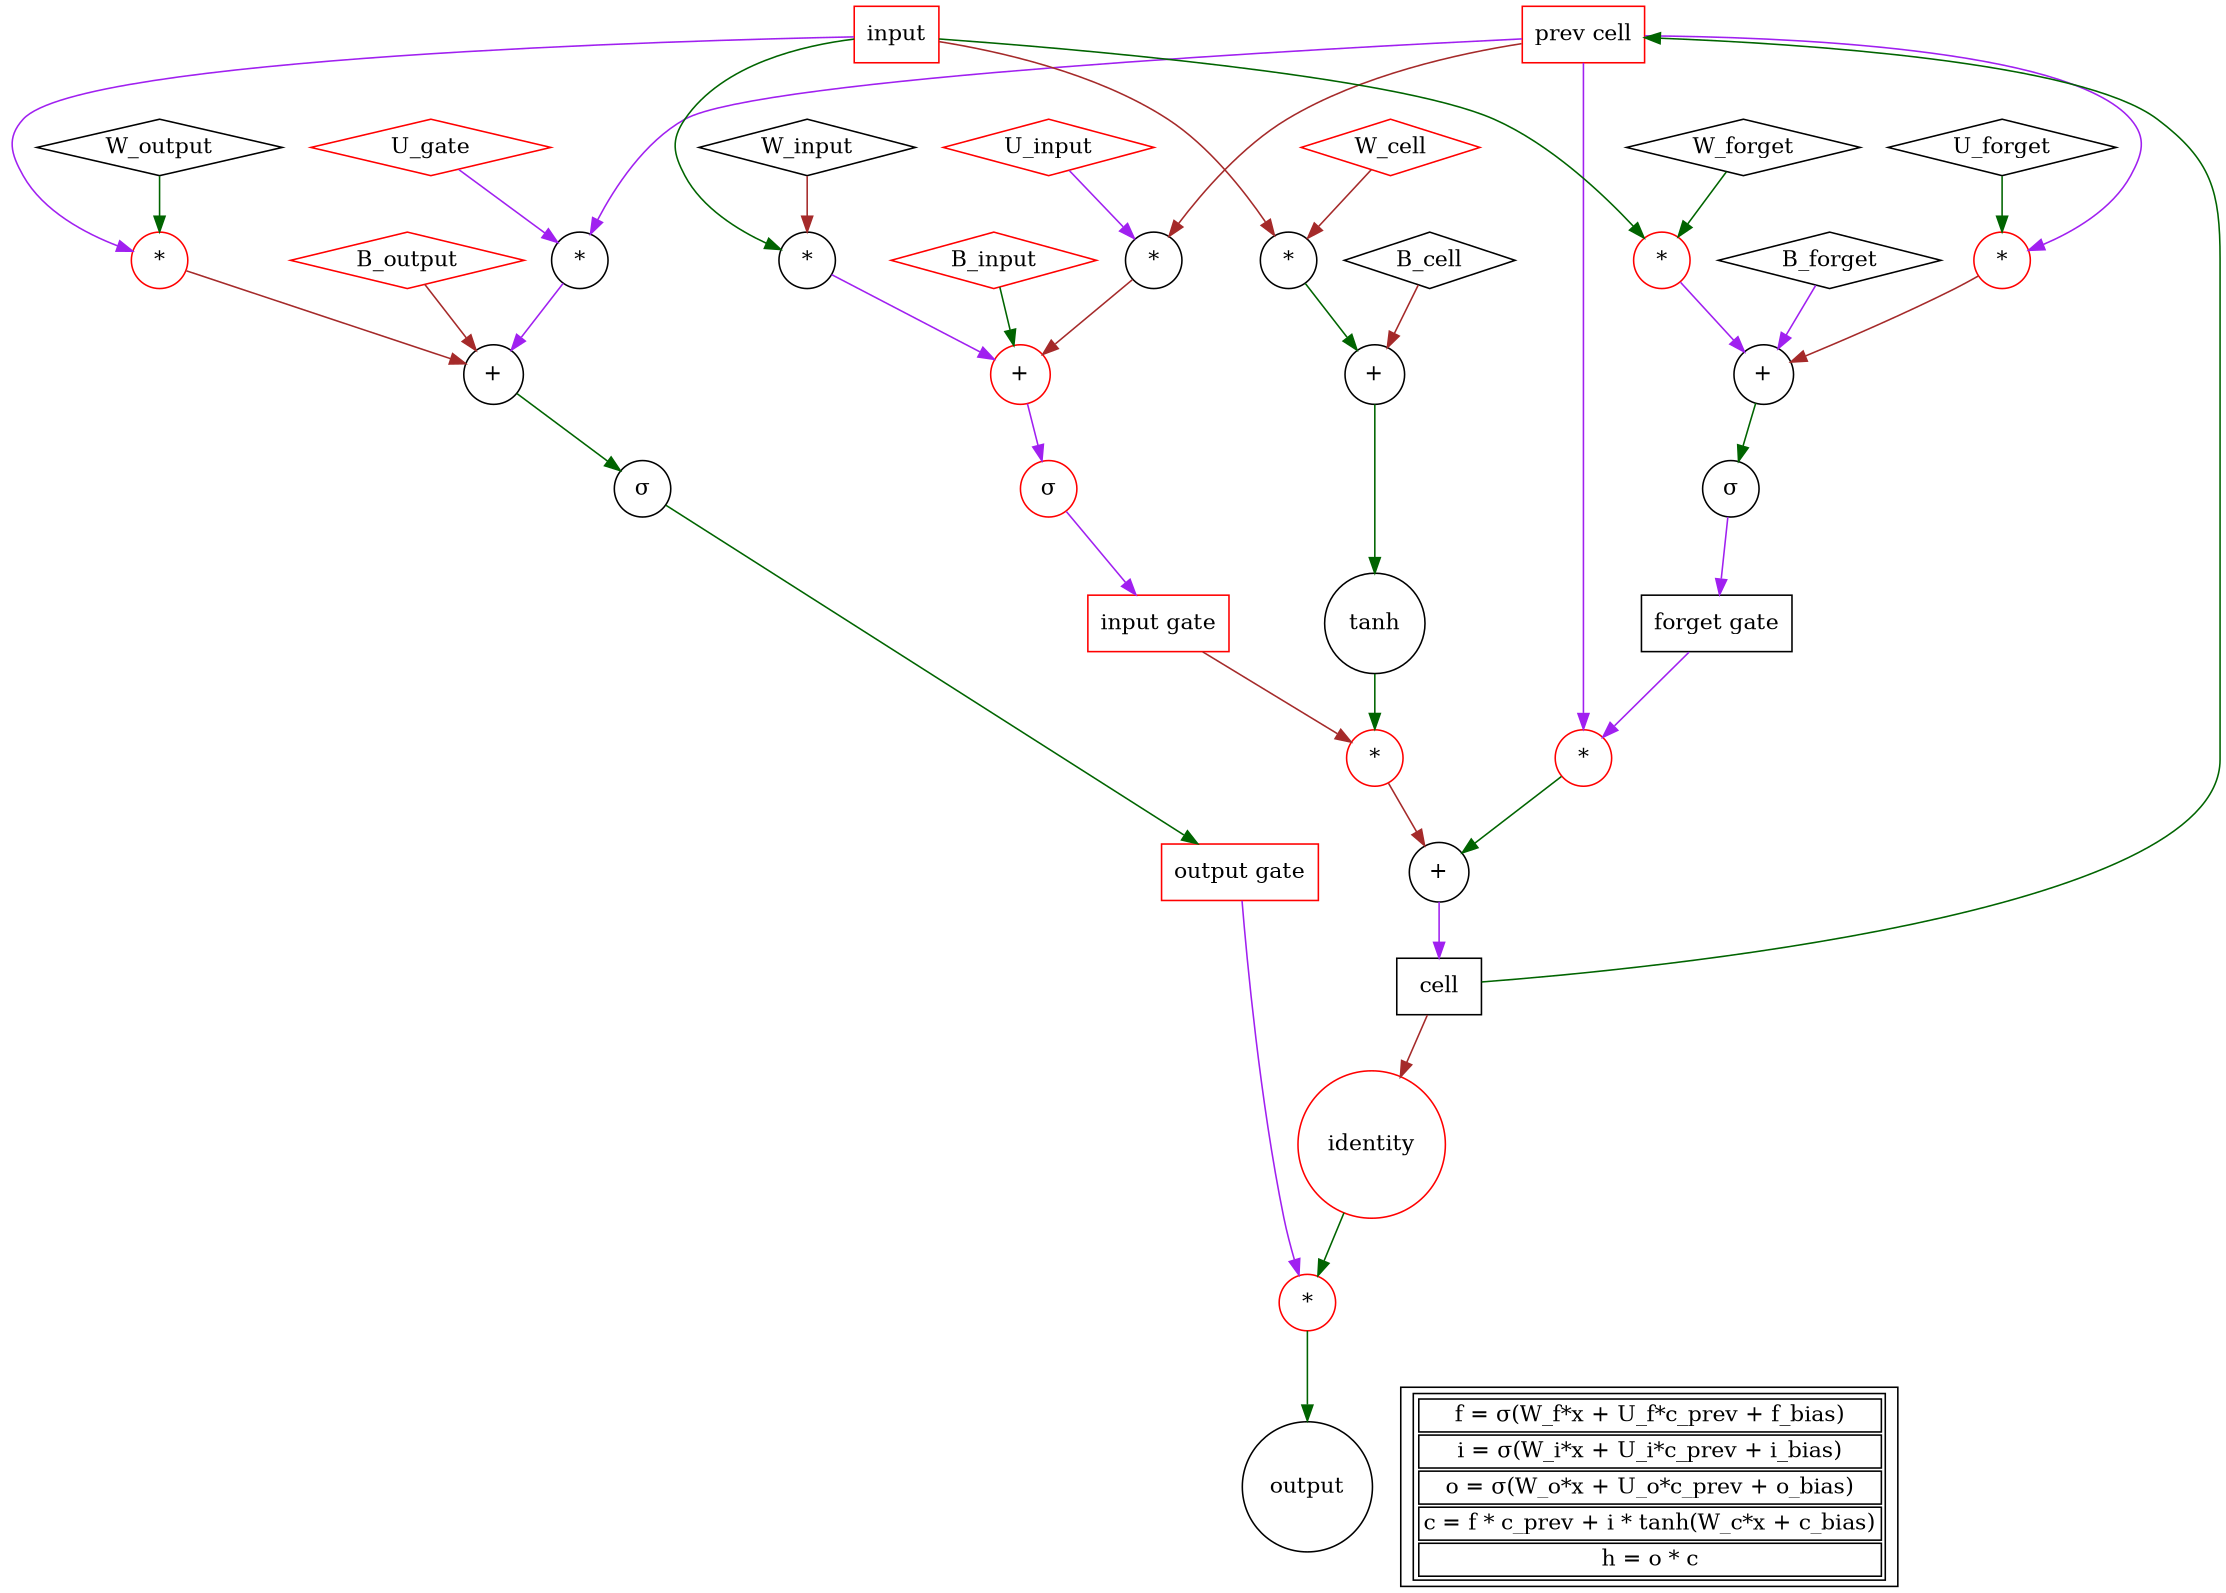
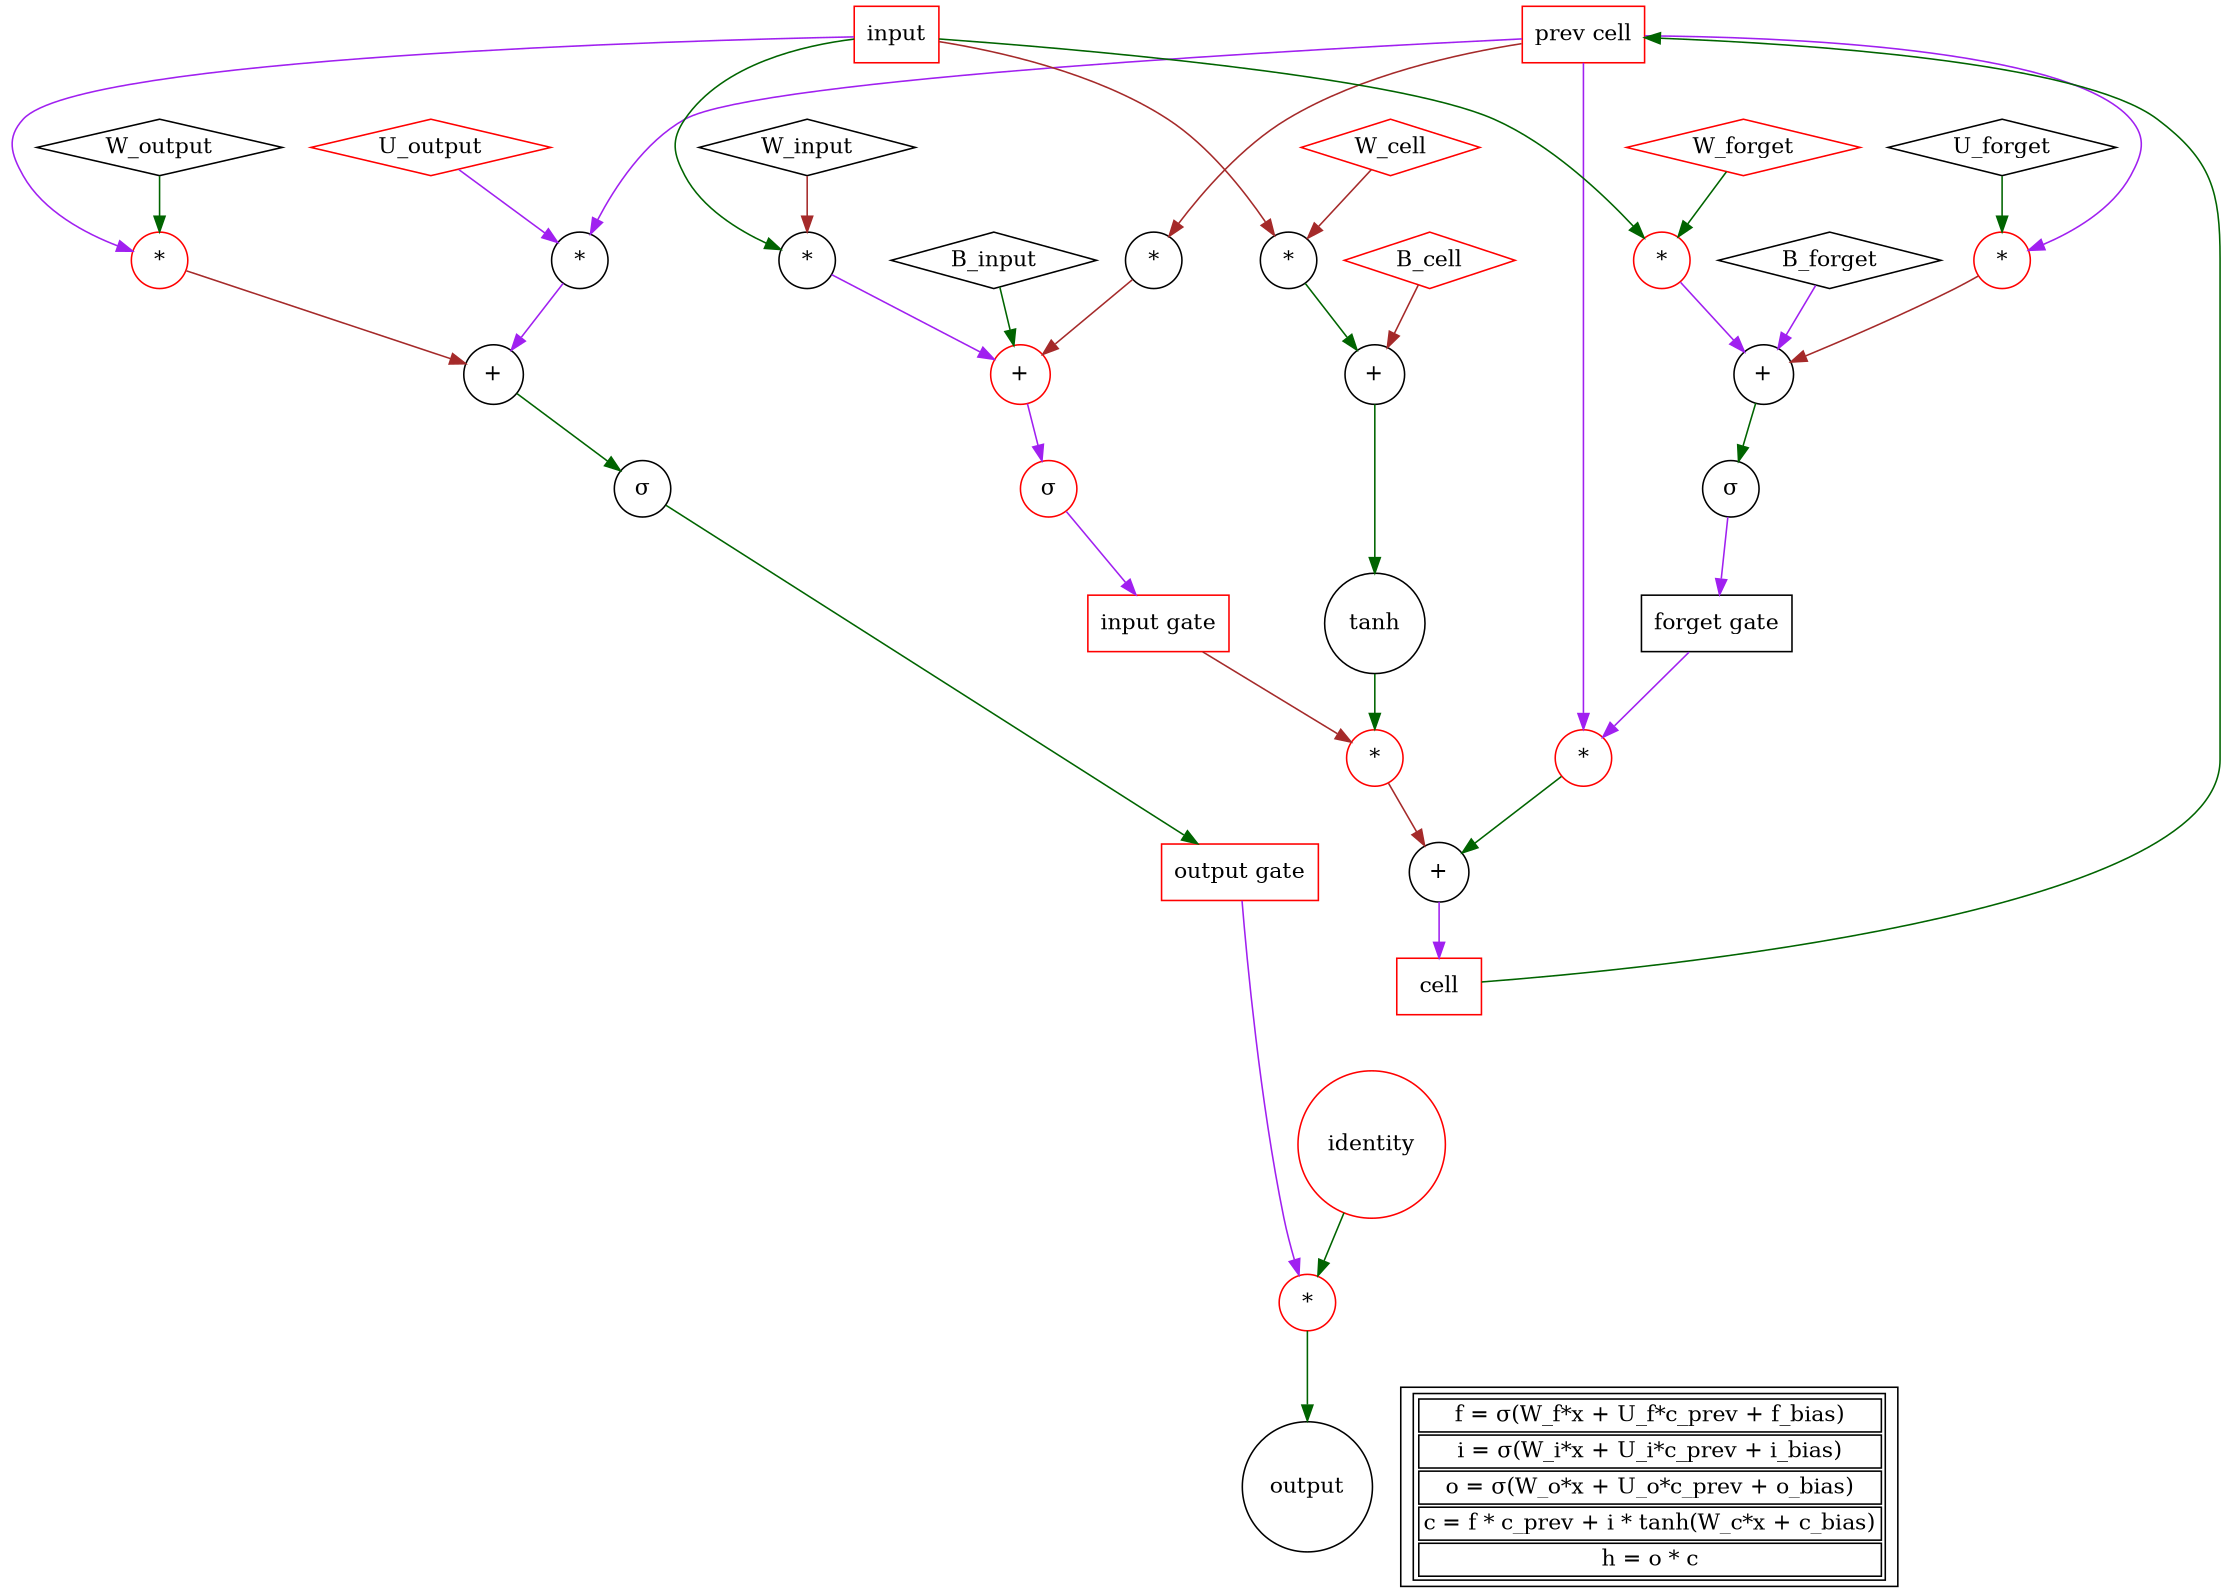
(431, 147) -> (431, 147)
(1049, 147) -> none
(1743, 147) -> (1743, 147)
(407, 260) -> none
(994, 260) -> (994, 260)
(1430, 260) -> (1430, 260)
(1439, 986) -> (1439, 986)
(1417, 1039) -> none
